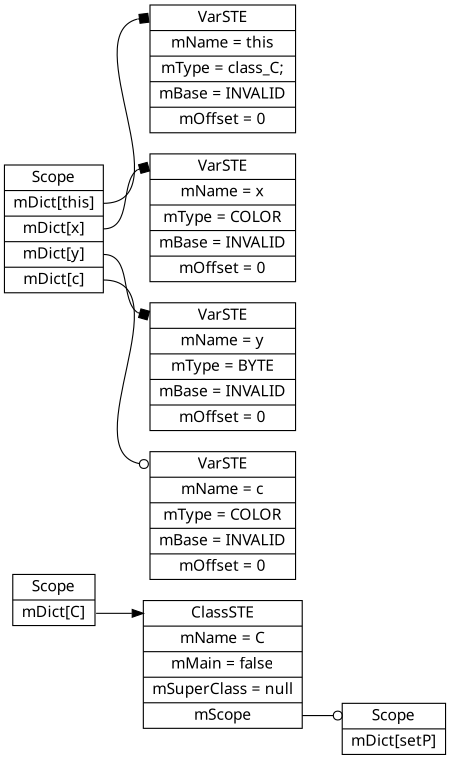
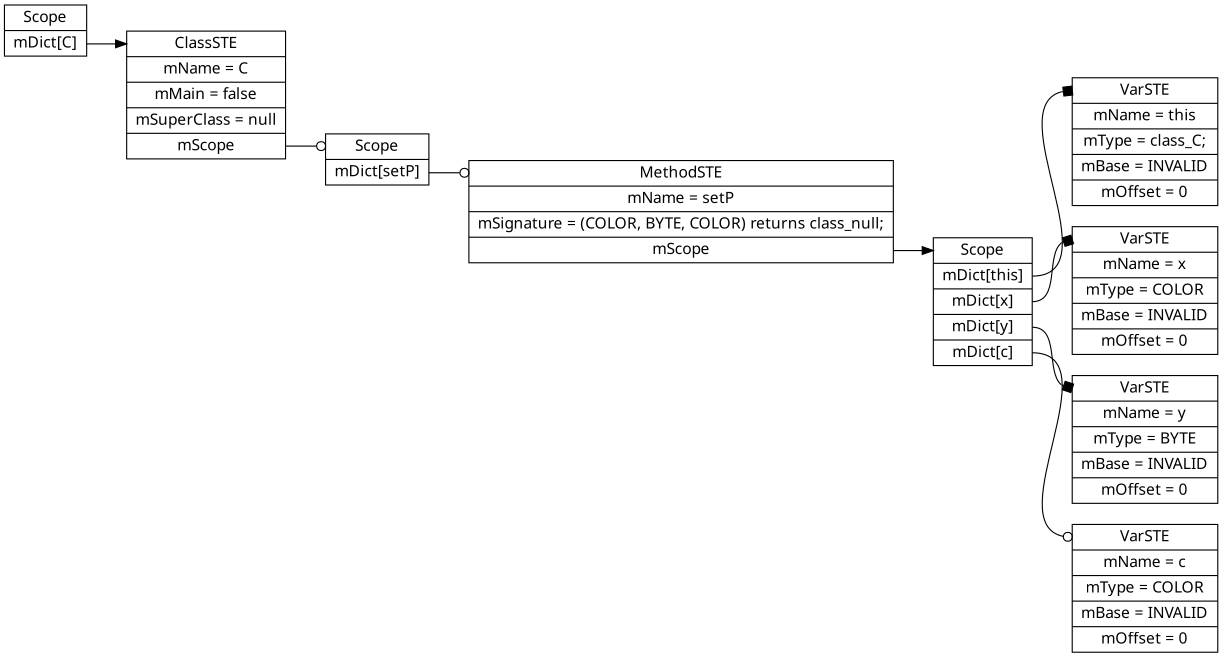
none -> (681, 212)
